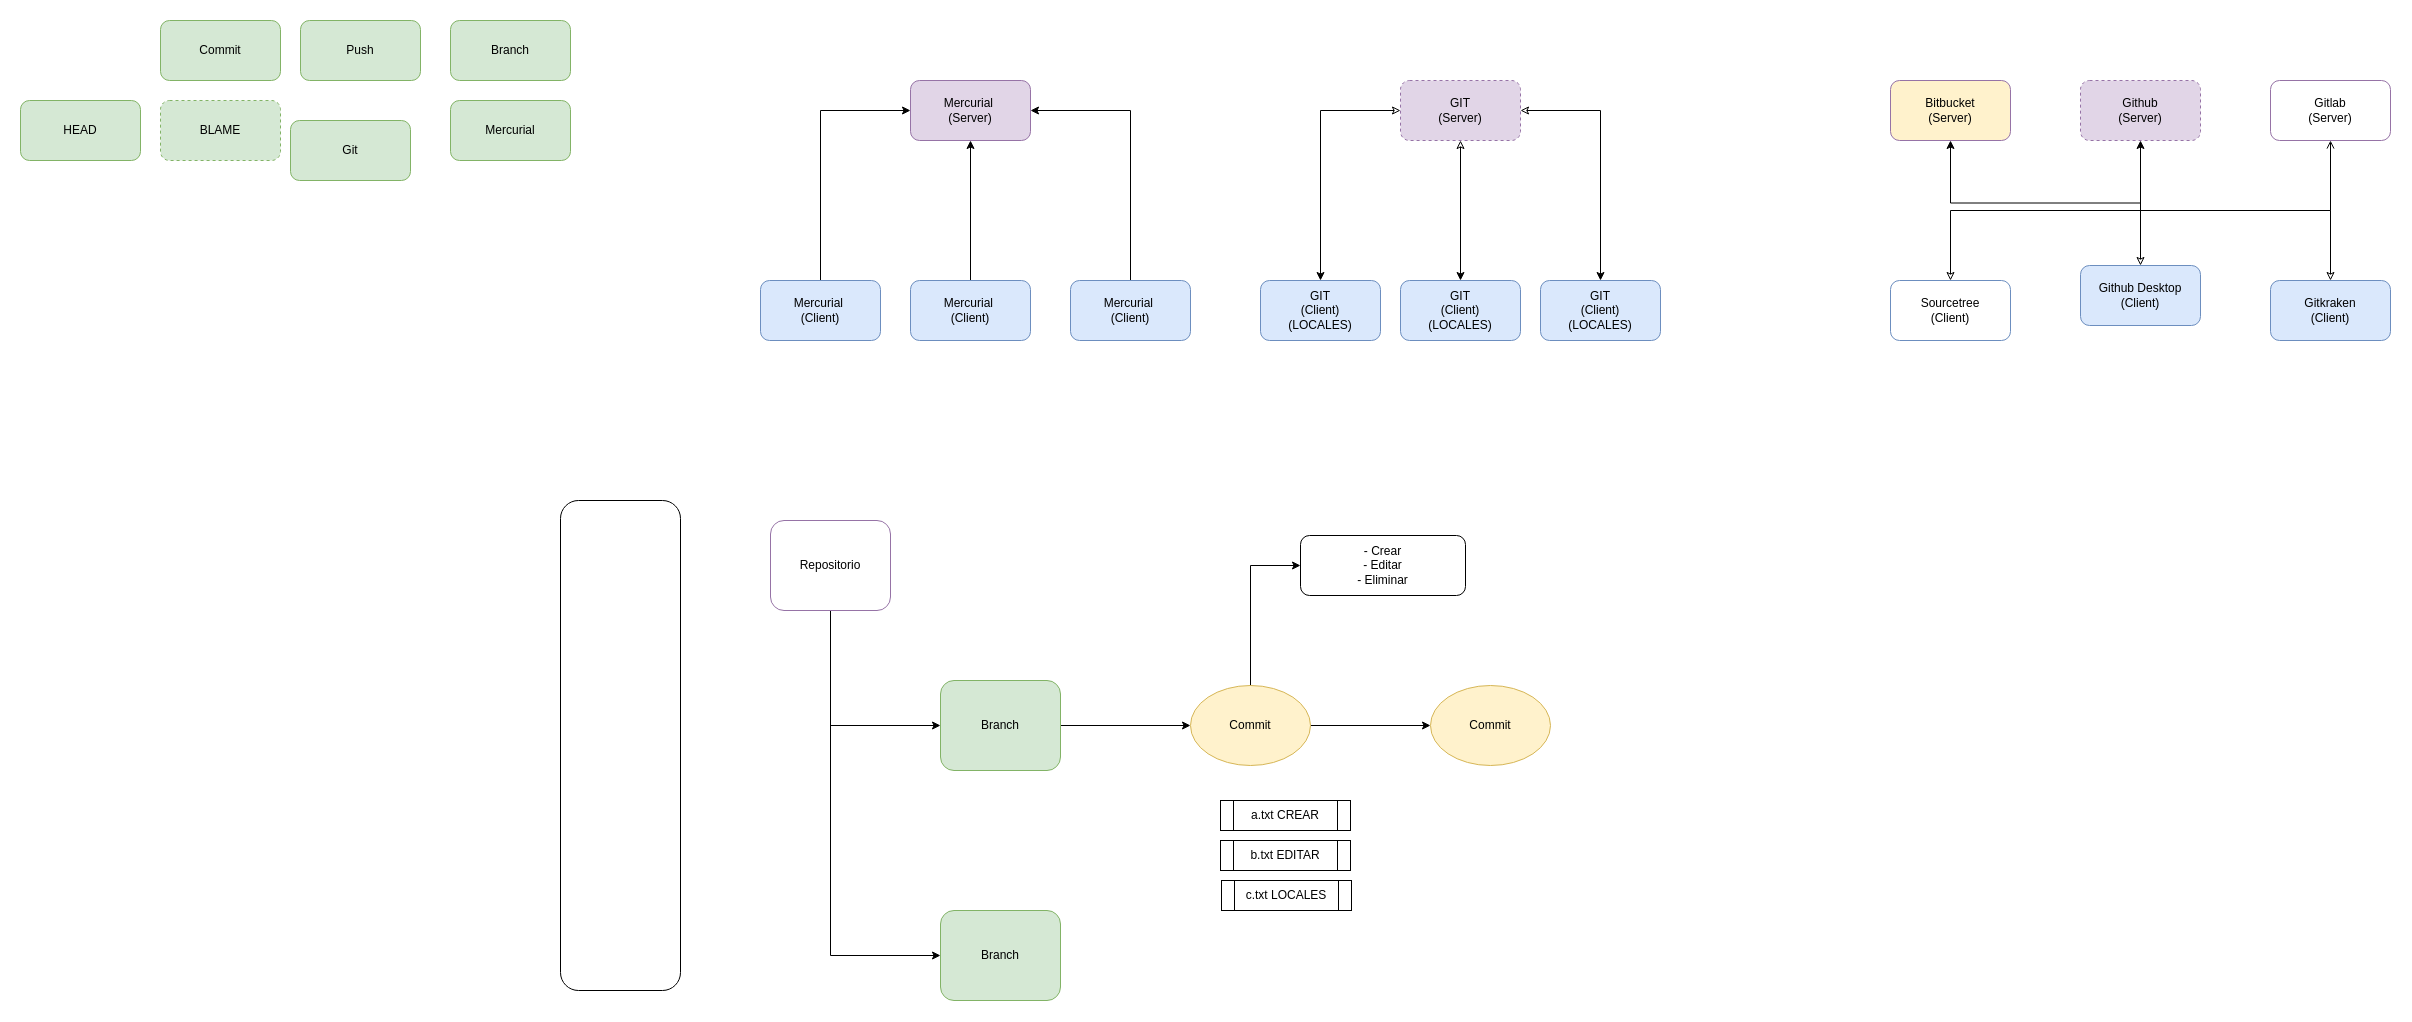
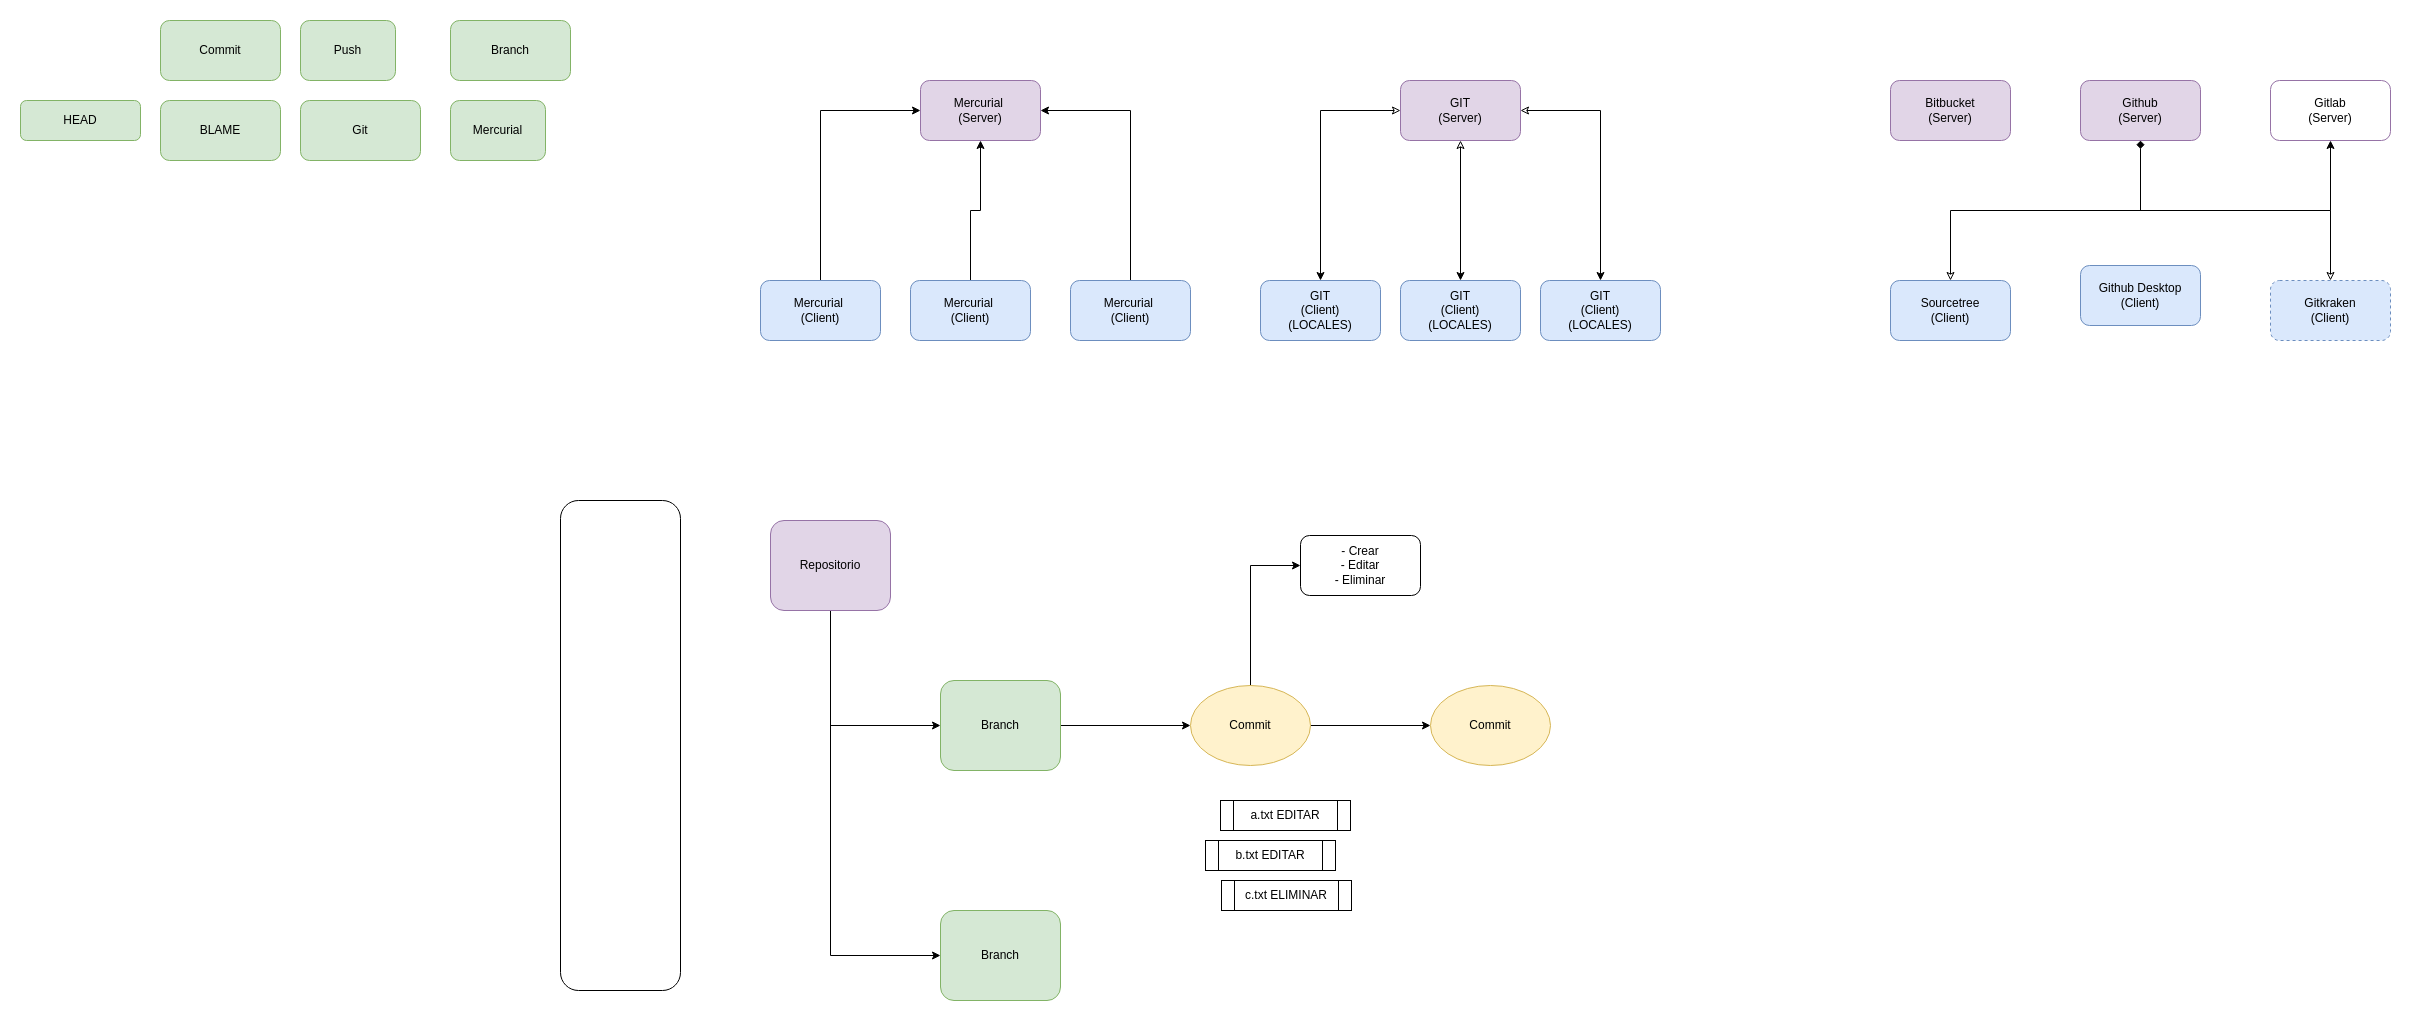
(361, 51) -> (348, 51)
(971, 111) -> (981, 111)
(1461, 111) -> (1461, 111)
(1951, 111) -> (1951, 111)
(2141, 111) -> (2141, 111)
(81, 131) -> (81, 121)
(221, 131) -> (221, 131)
(511, 131) -> (498, 131)
(2331, 146) -> (2331, 148)
(2141, 148) -> (2141, 149)
(351, 151) -> (361, 131)
(2017, 203) -> none
(1951, 311) -> (1951, 311)
(2331, 311) -> (2331, 311)
(831, 566) -> (831, 566)
(1383, 566) -> (1361, 566)
(1286, 816) -> (1286, 816)
(1286, 856) -> (1271, 856)
(1287, 896) -> (1287, 896)
